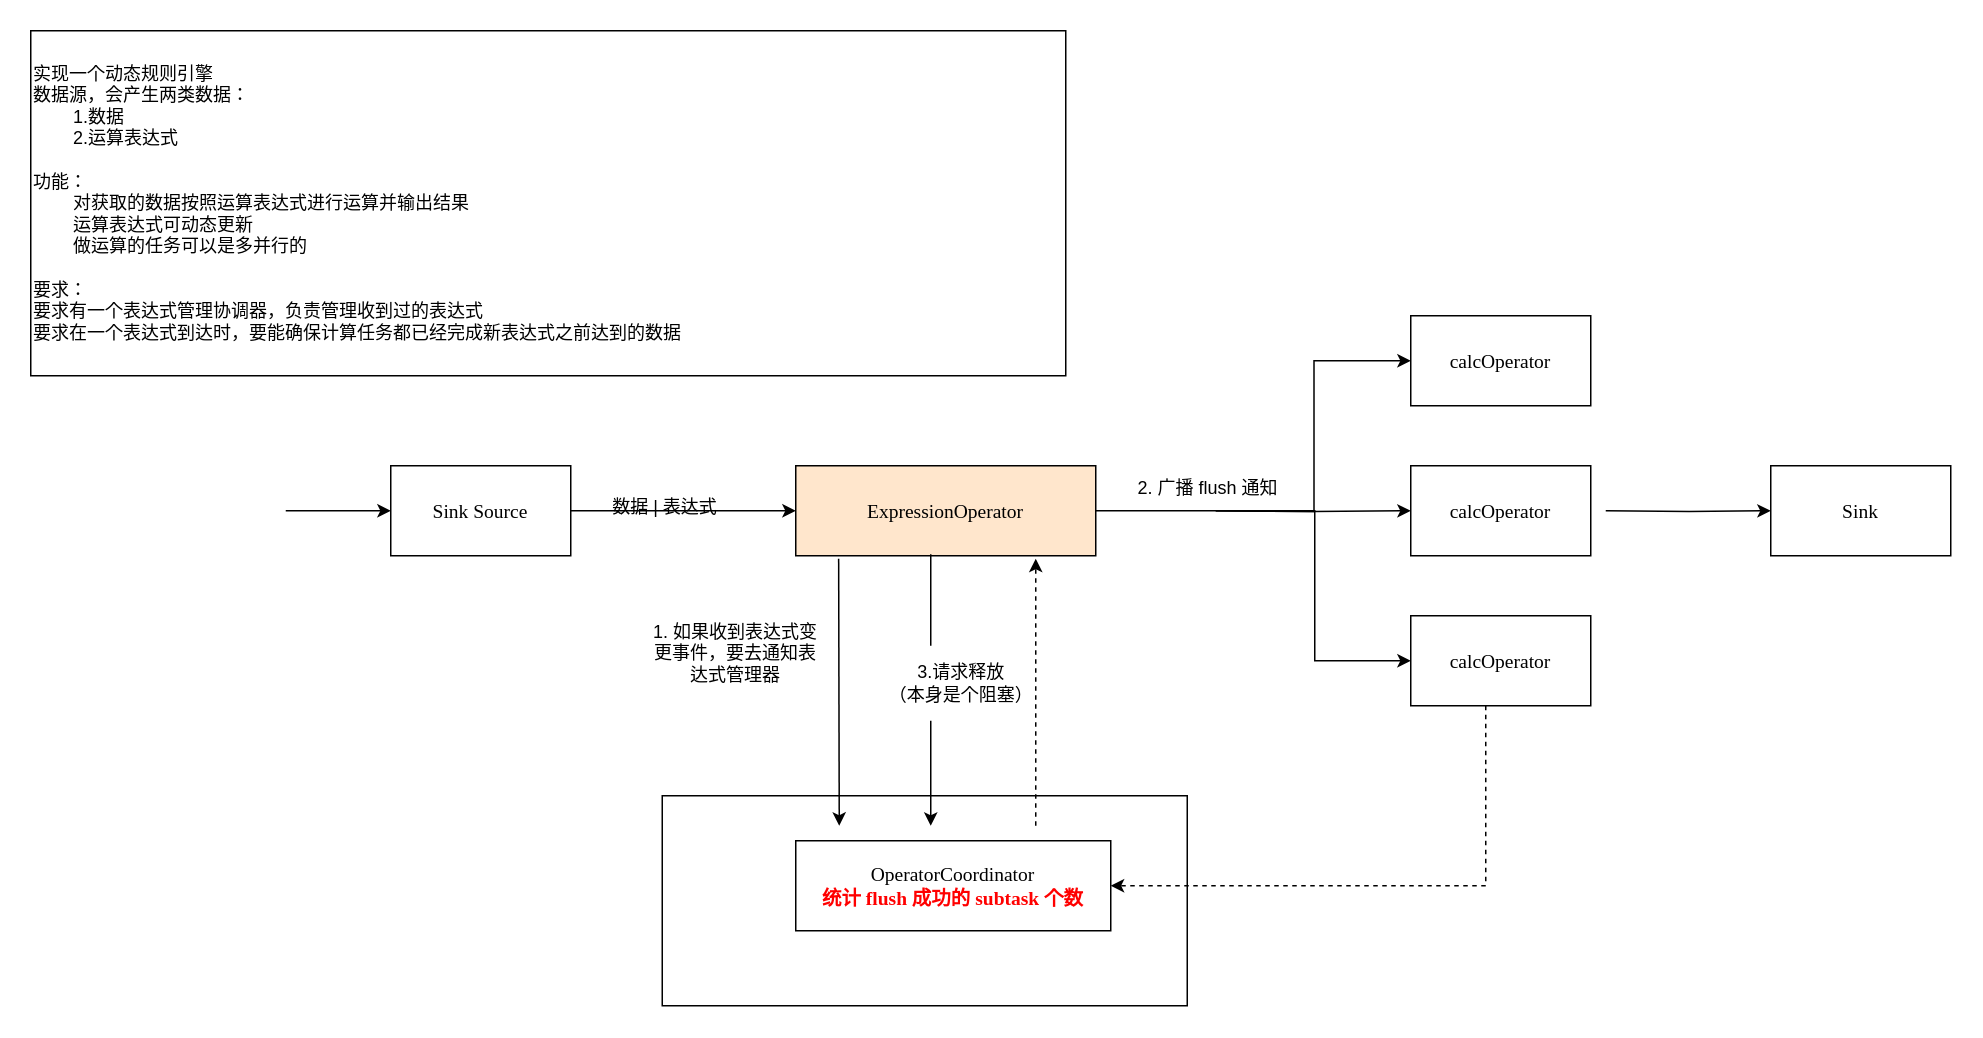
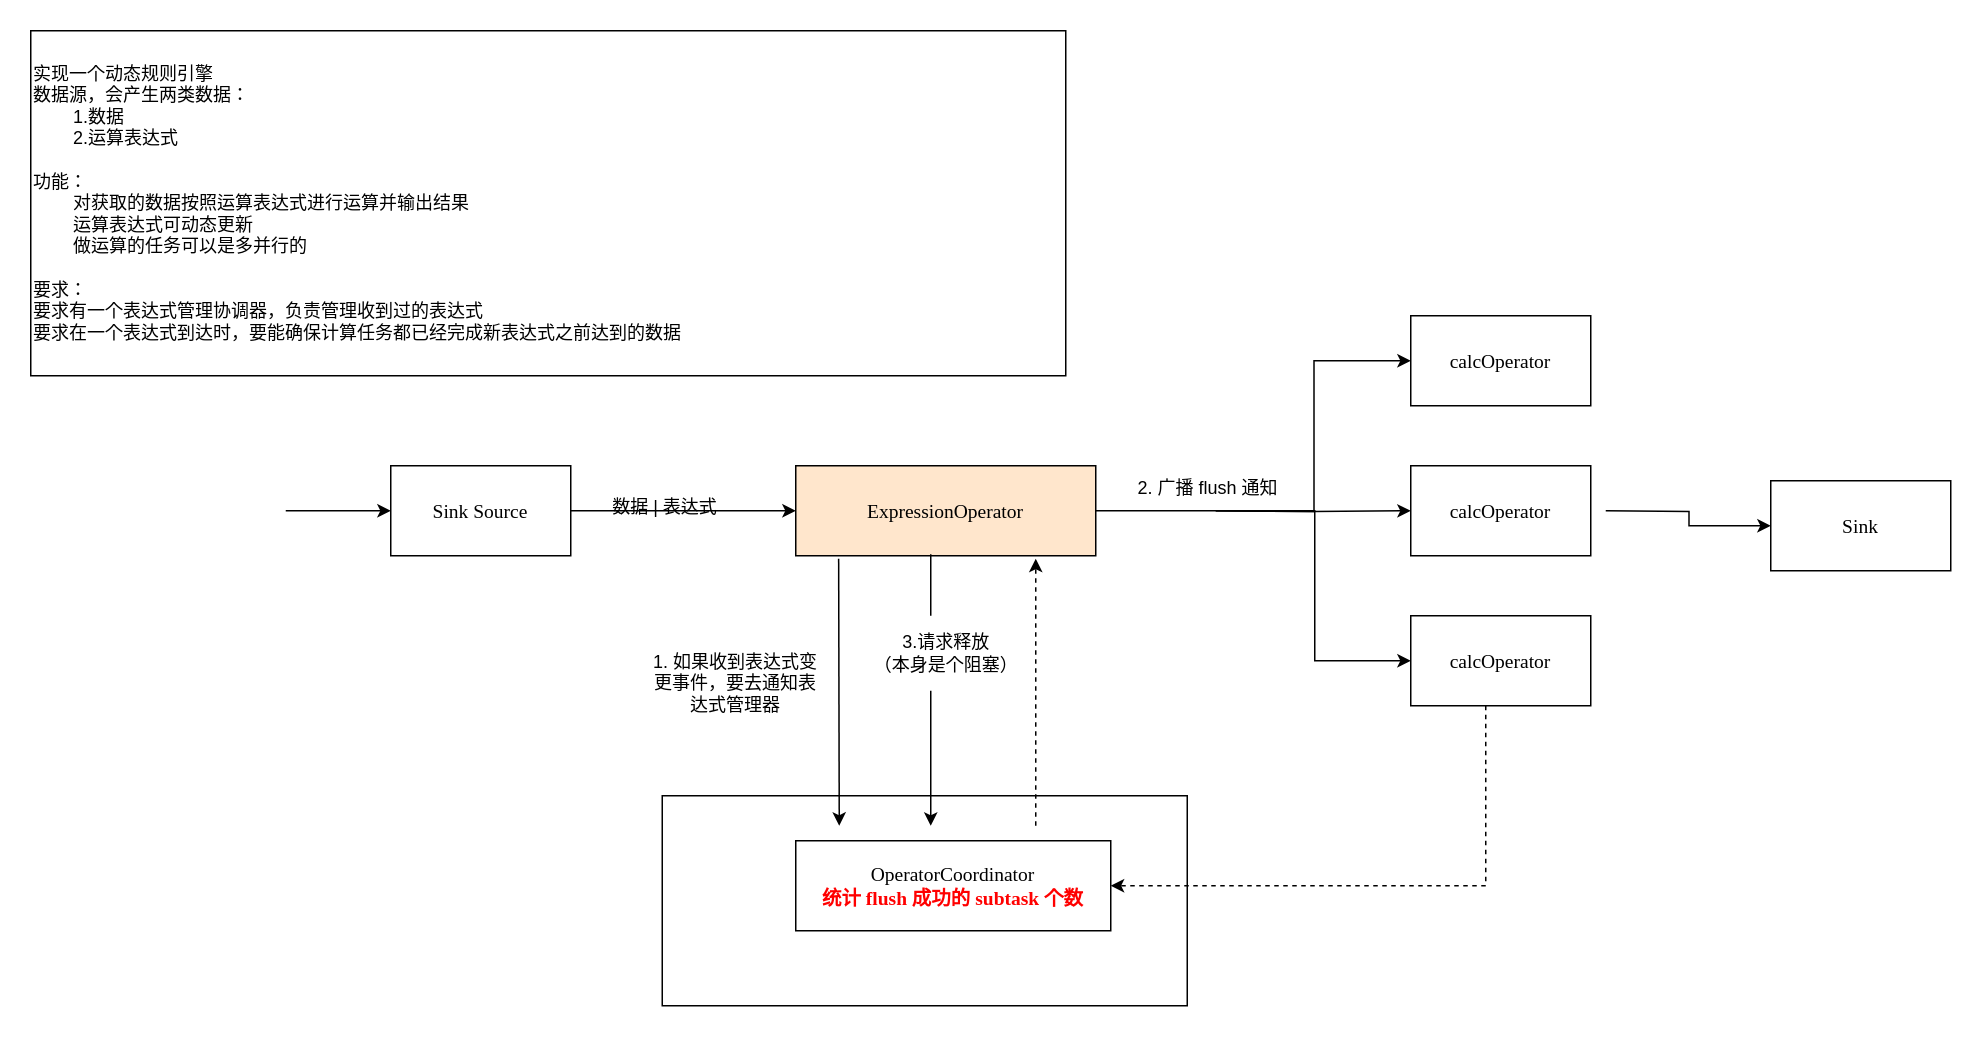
(1861, 511) -> (1861, 526)
(736, 653) -> (736, 683)
(962, 683) -> (947, 653)
